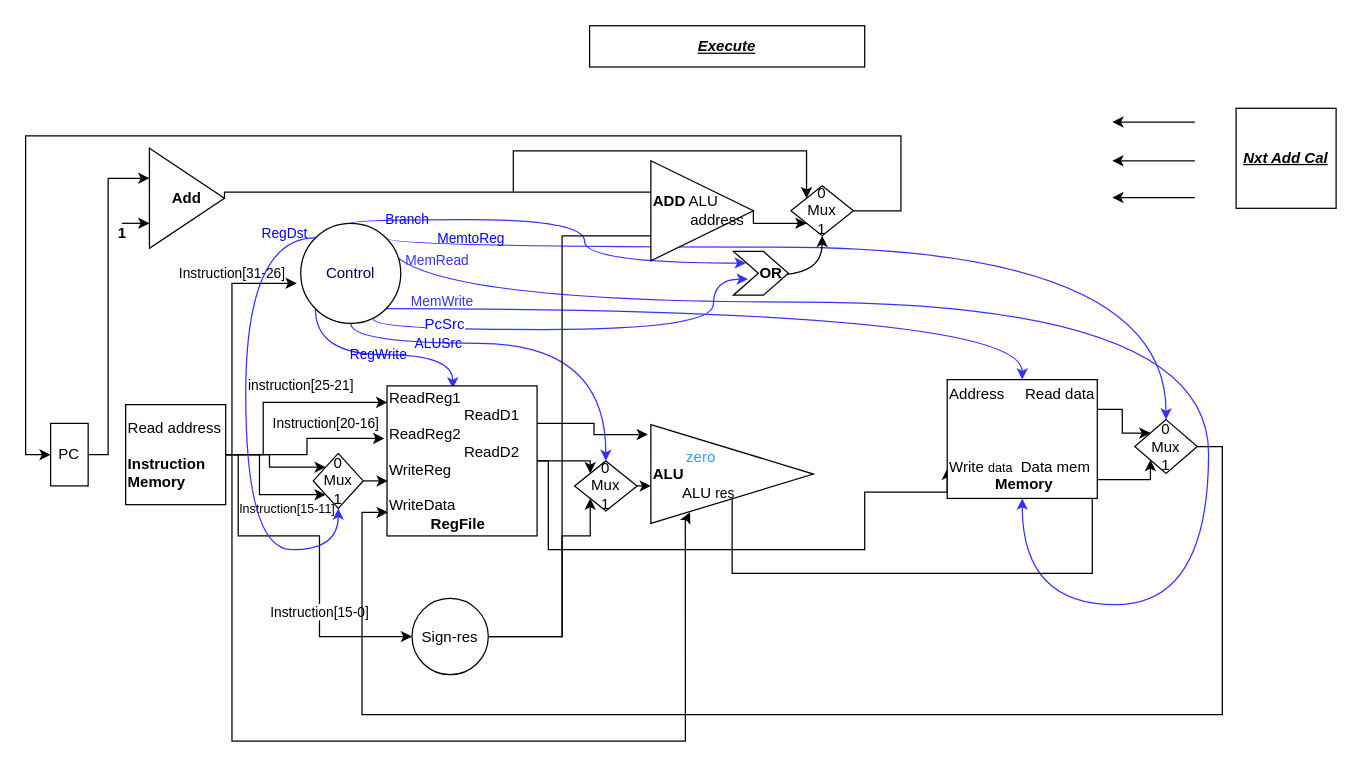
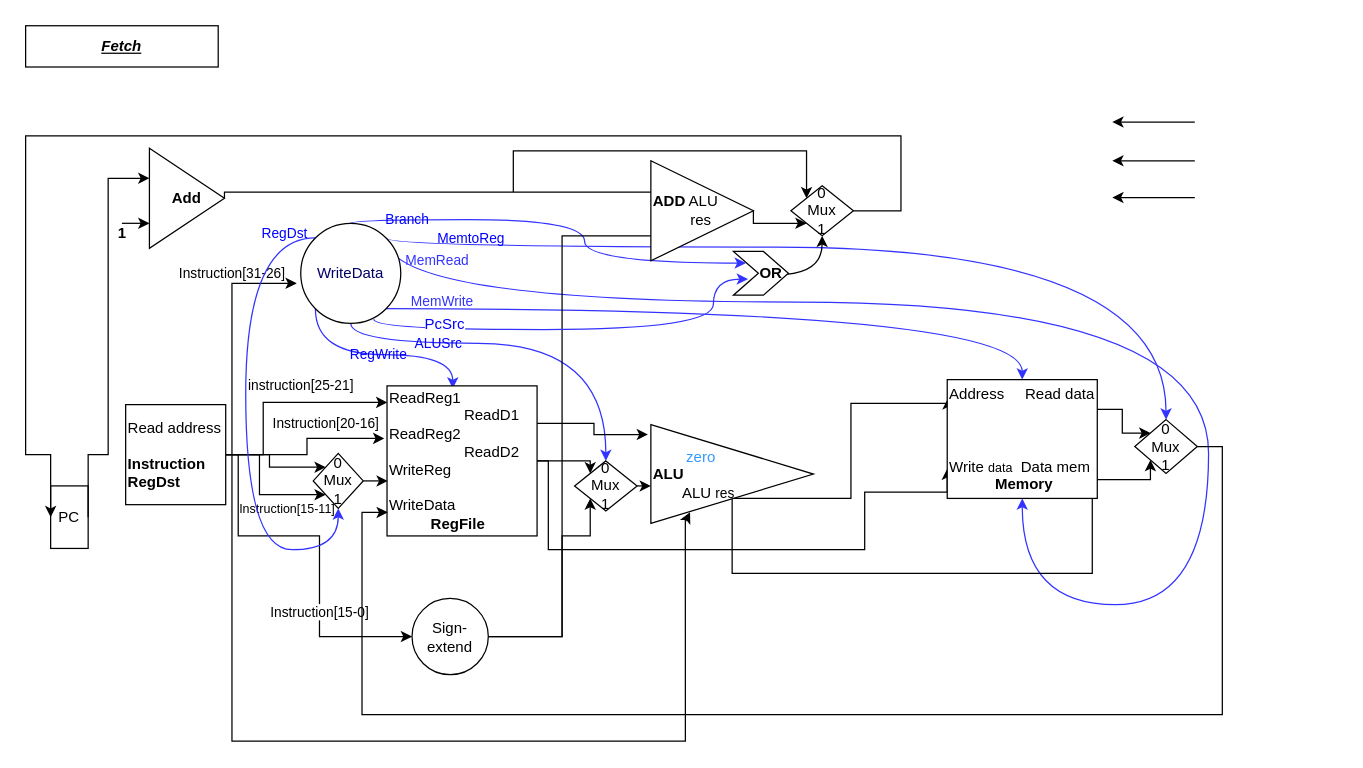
none -> (122, 46)
(727, 46) -> none
(1286, 158) -> none
(683, 211) -> (681, 211)
(351, 273) -> (351, 273)
(69, 454) -> (69, 517)
(177, 454) -> (177, 454)
none -> (851, 459)
(450, 637) -> (450, 637)
